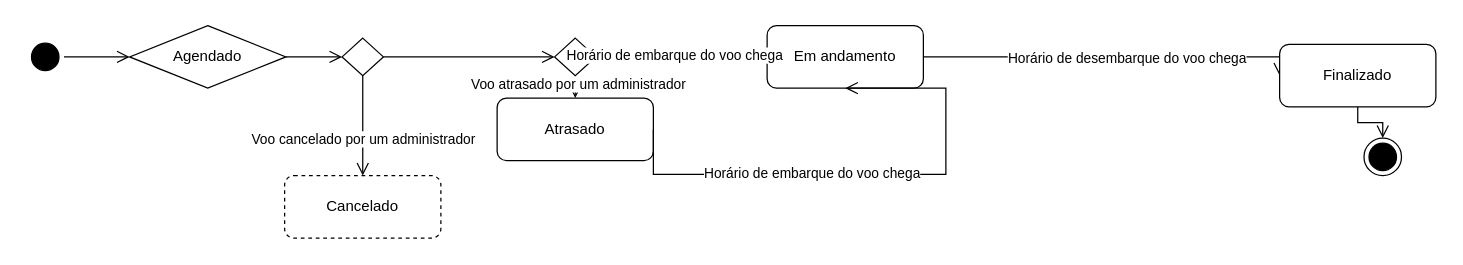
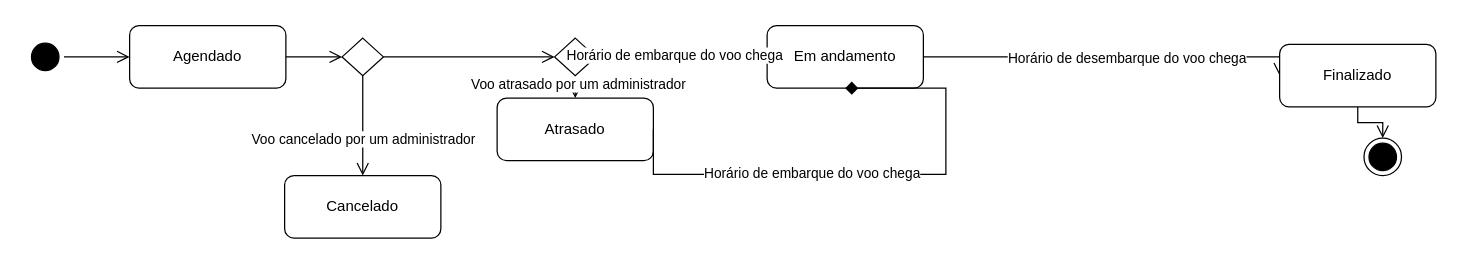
(208, 57) -> (208, 57)
(853, 88) -> (858, 88)
(363, 207) -> (363, 207)
